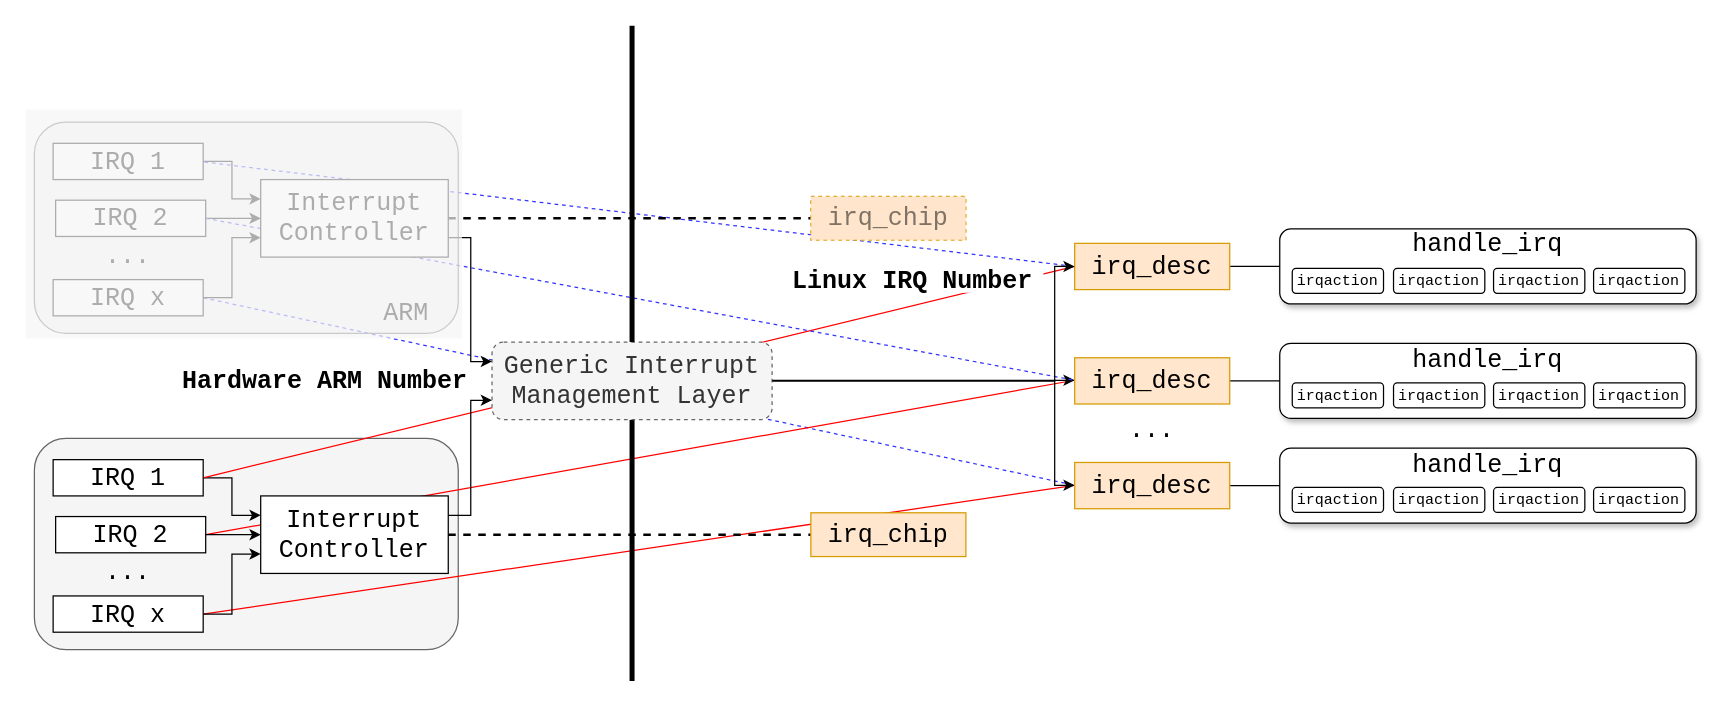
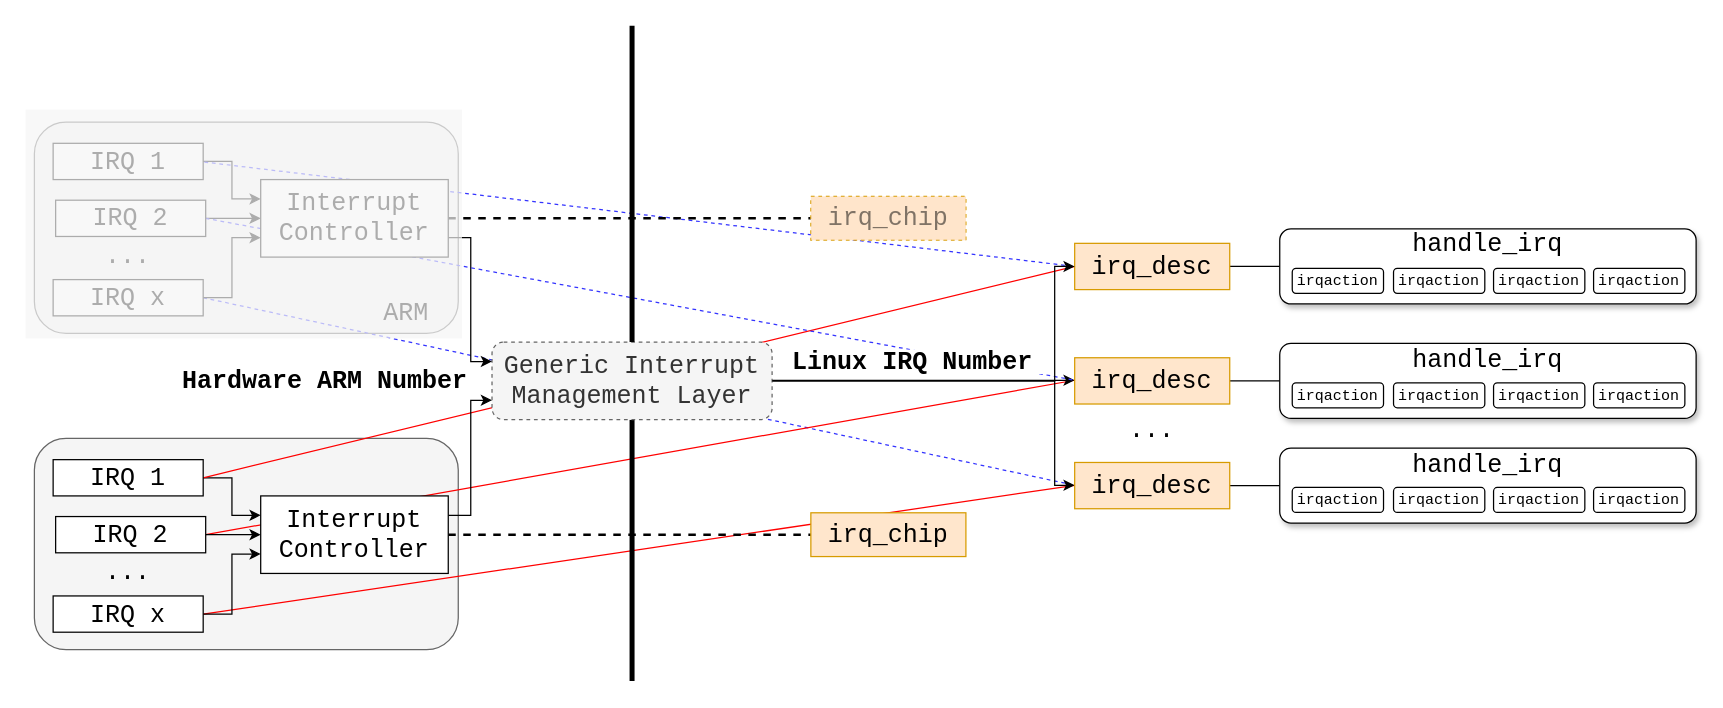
(913, 280) -> (913, 362)
